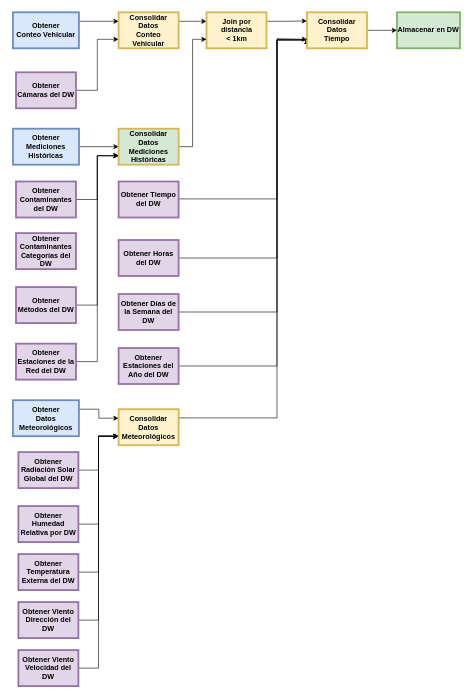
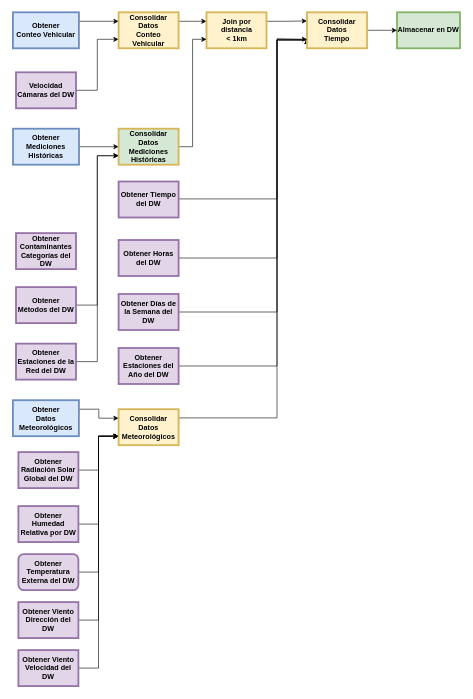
(46, 90) -> (46, 90)
(46, 200) -> none
(85, 200) -> none
(48, 572) -> (48, 572)
